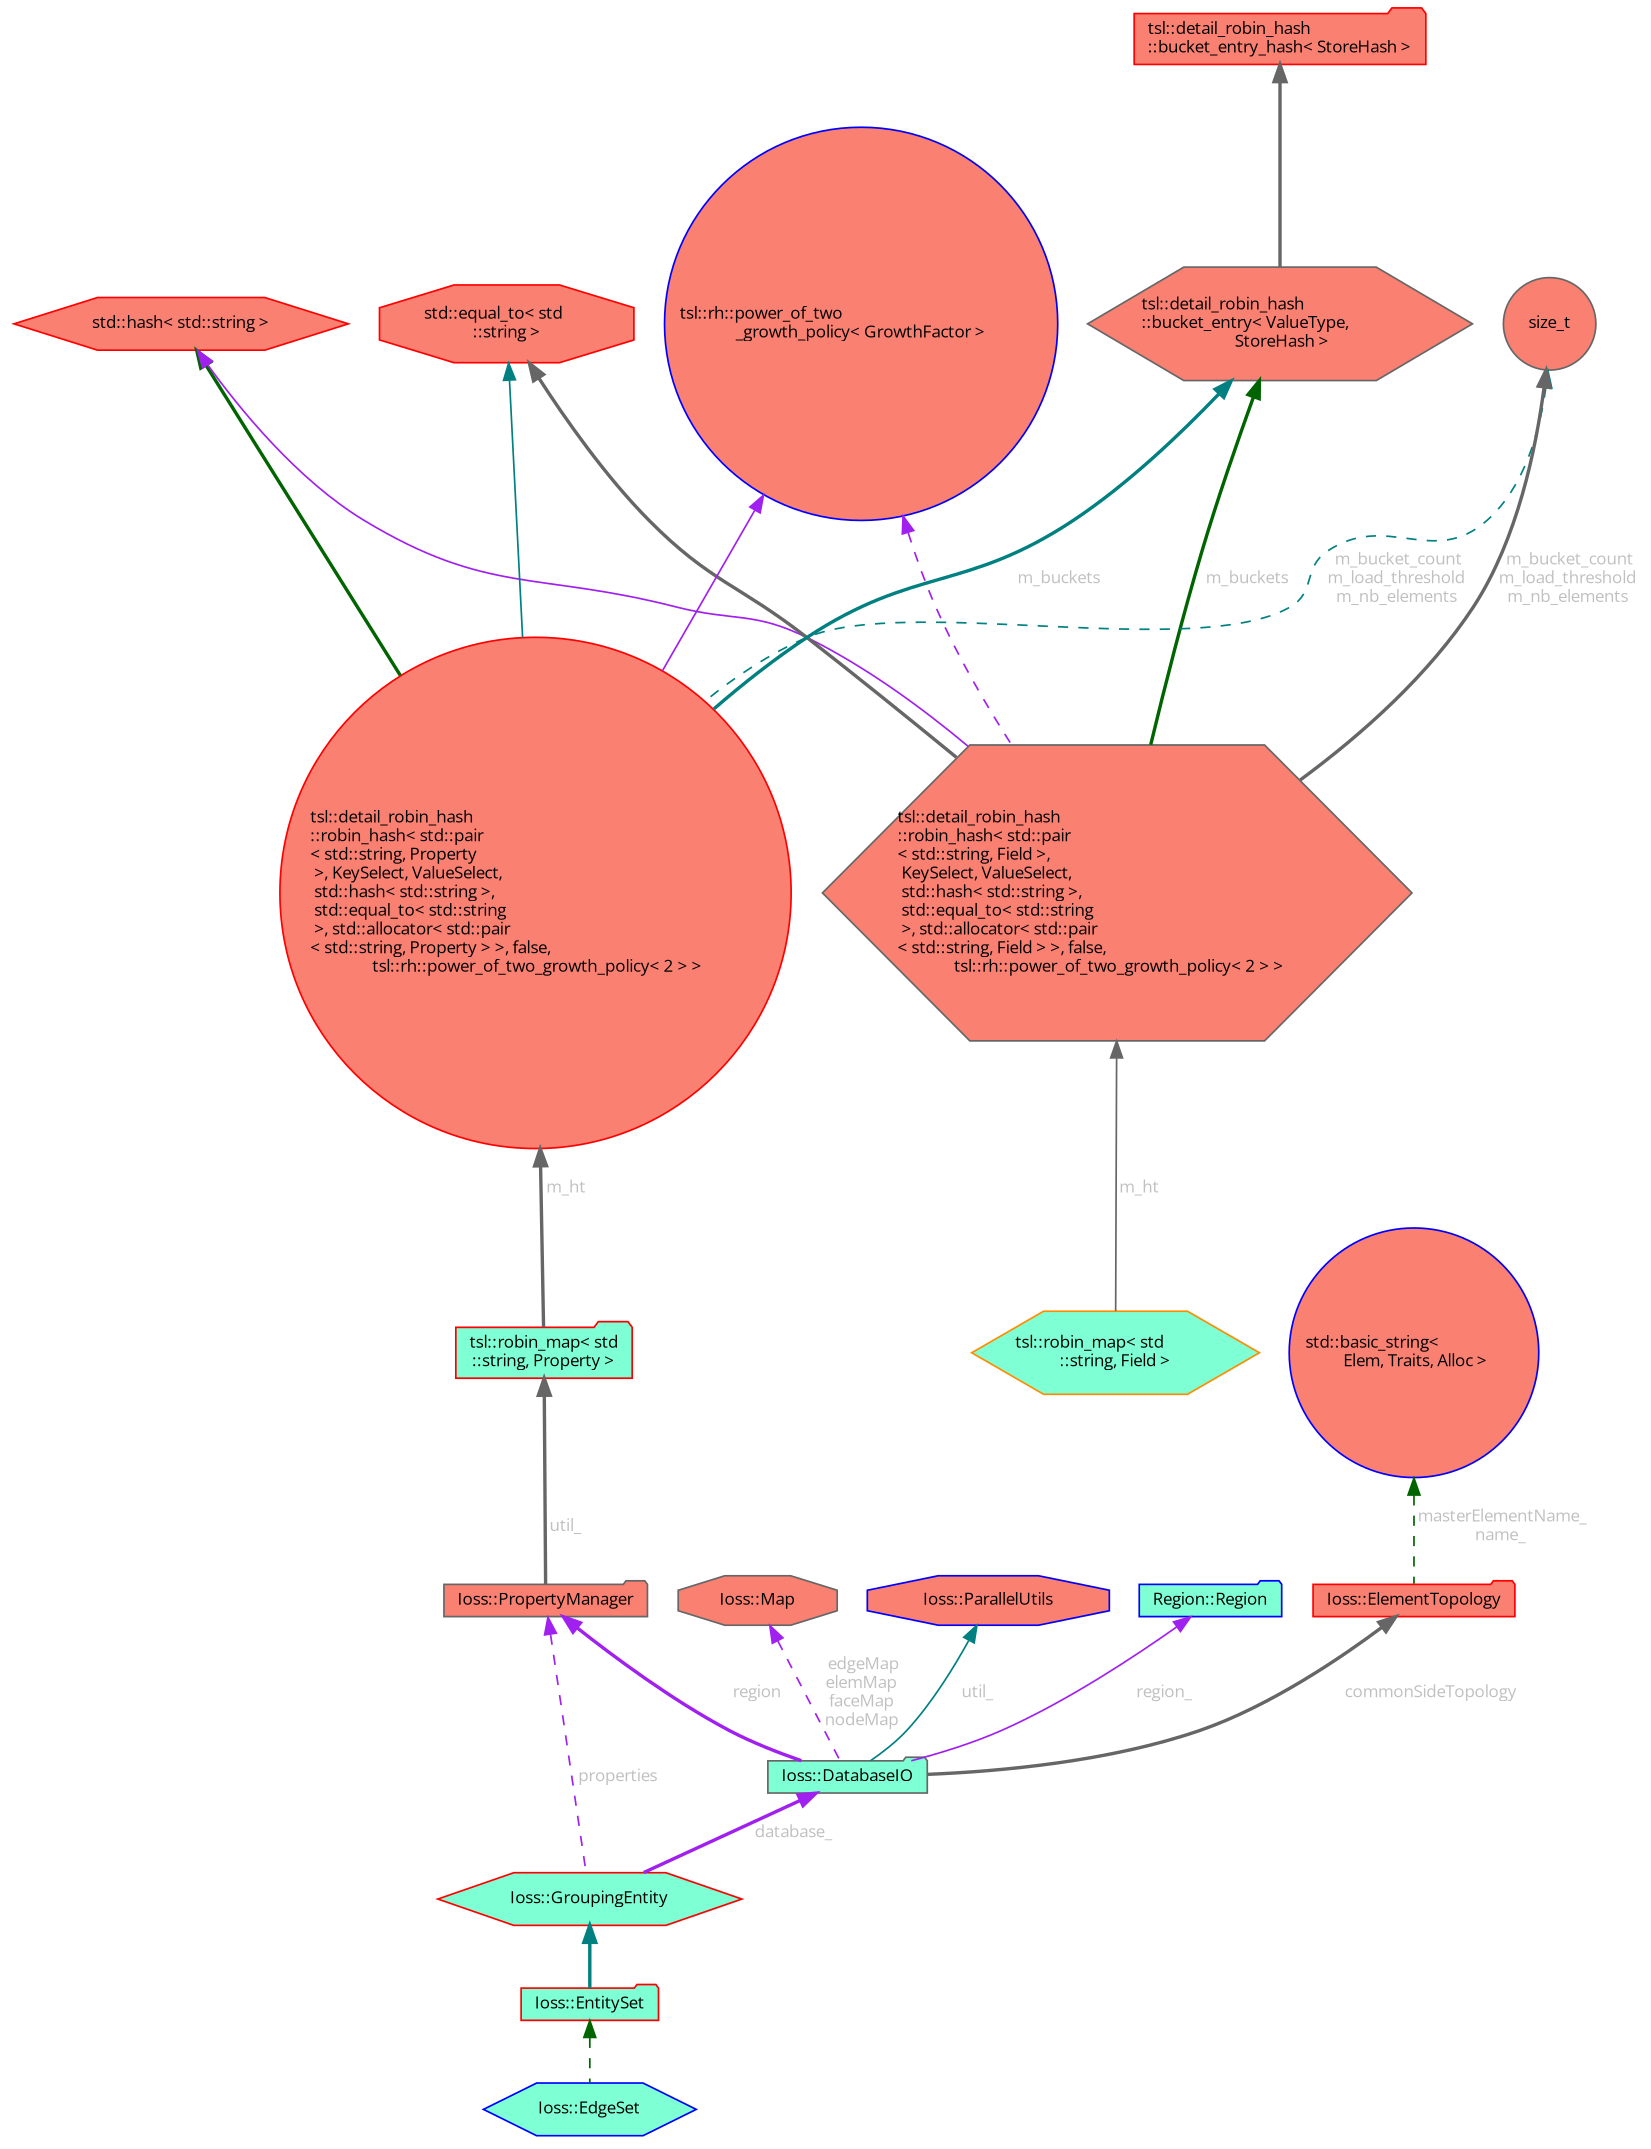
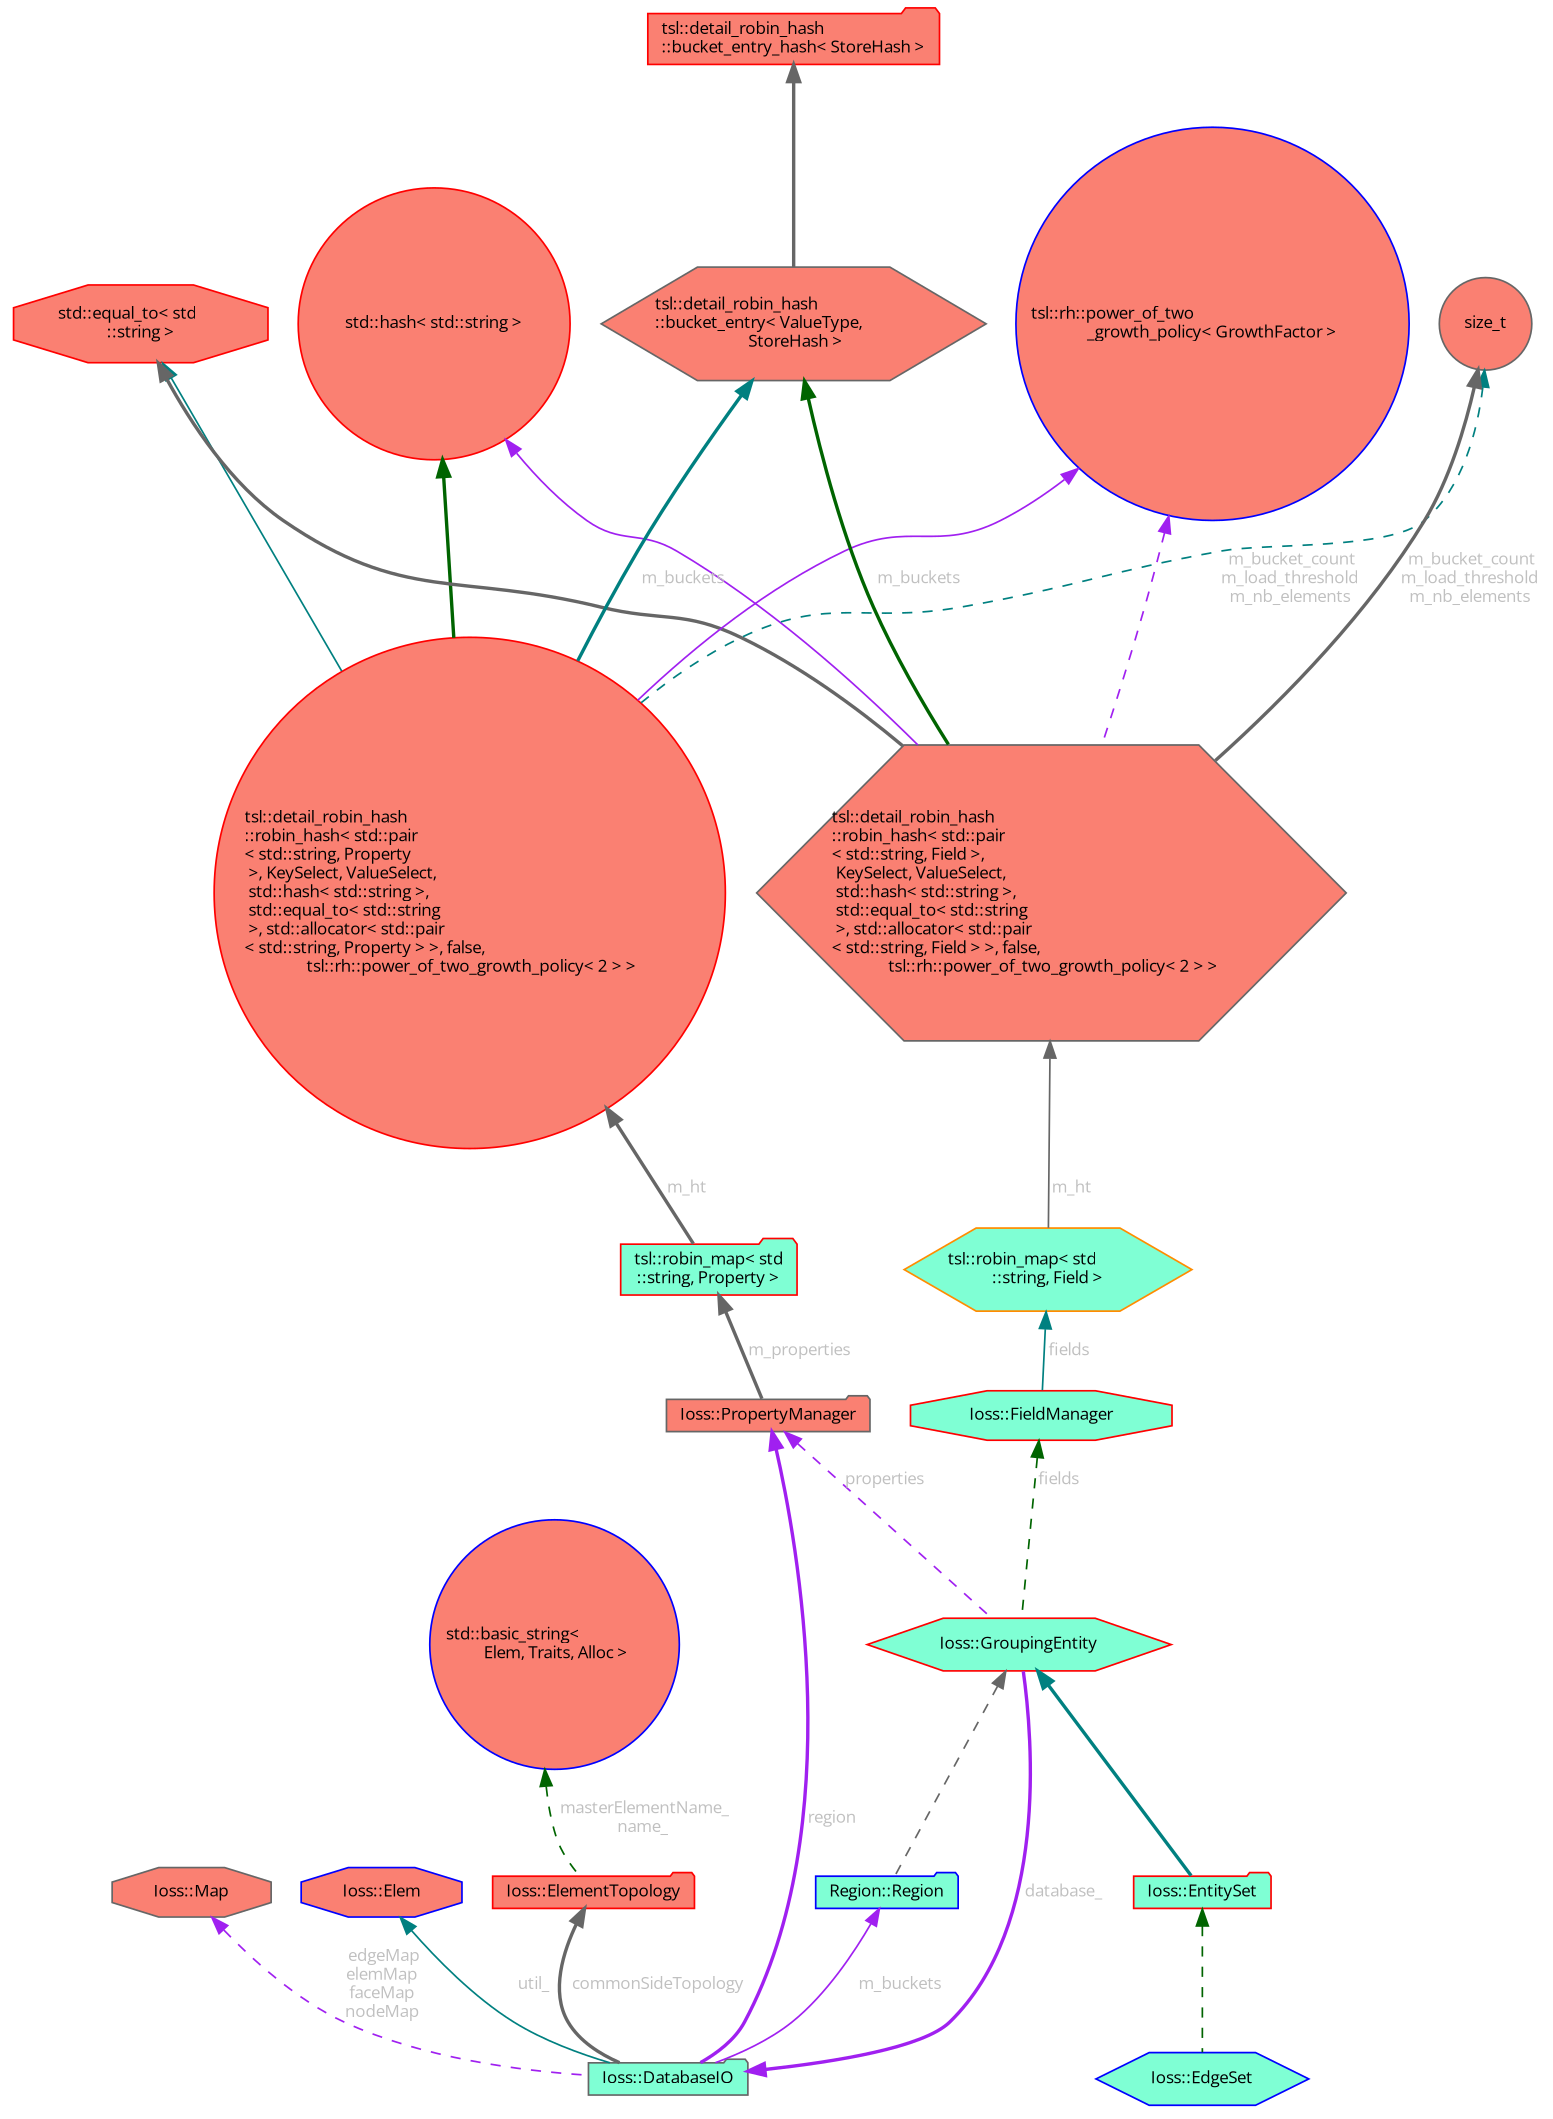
(181, 324) -> (434, 324)
none -> (1041, 1415)
(564, 1527) -> (798, 1351)
(988, 1601) -> (382, 1892)
(1163, 1693) -> (899, 1985)
none -> (946, 1781)
